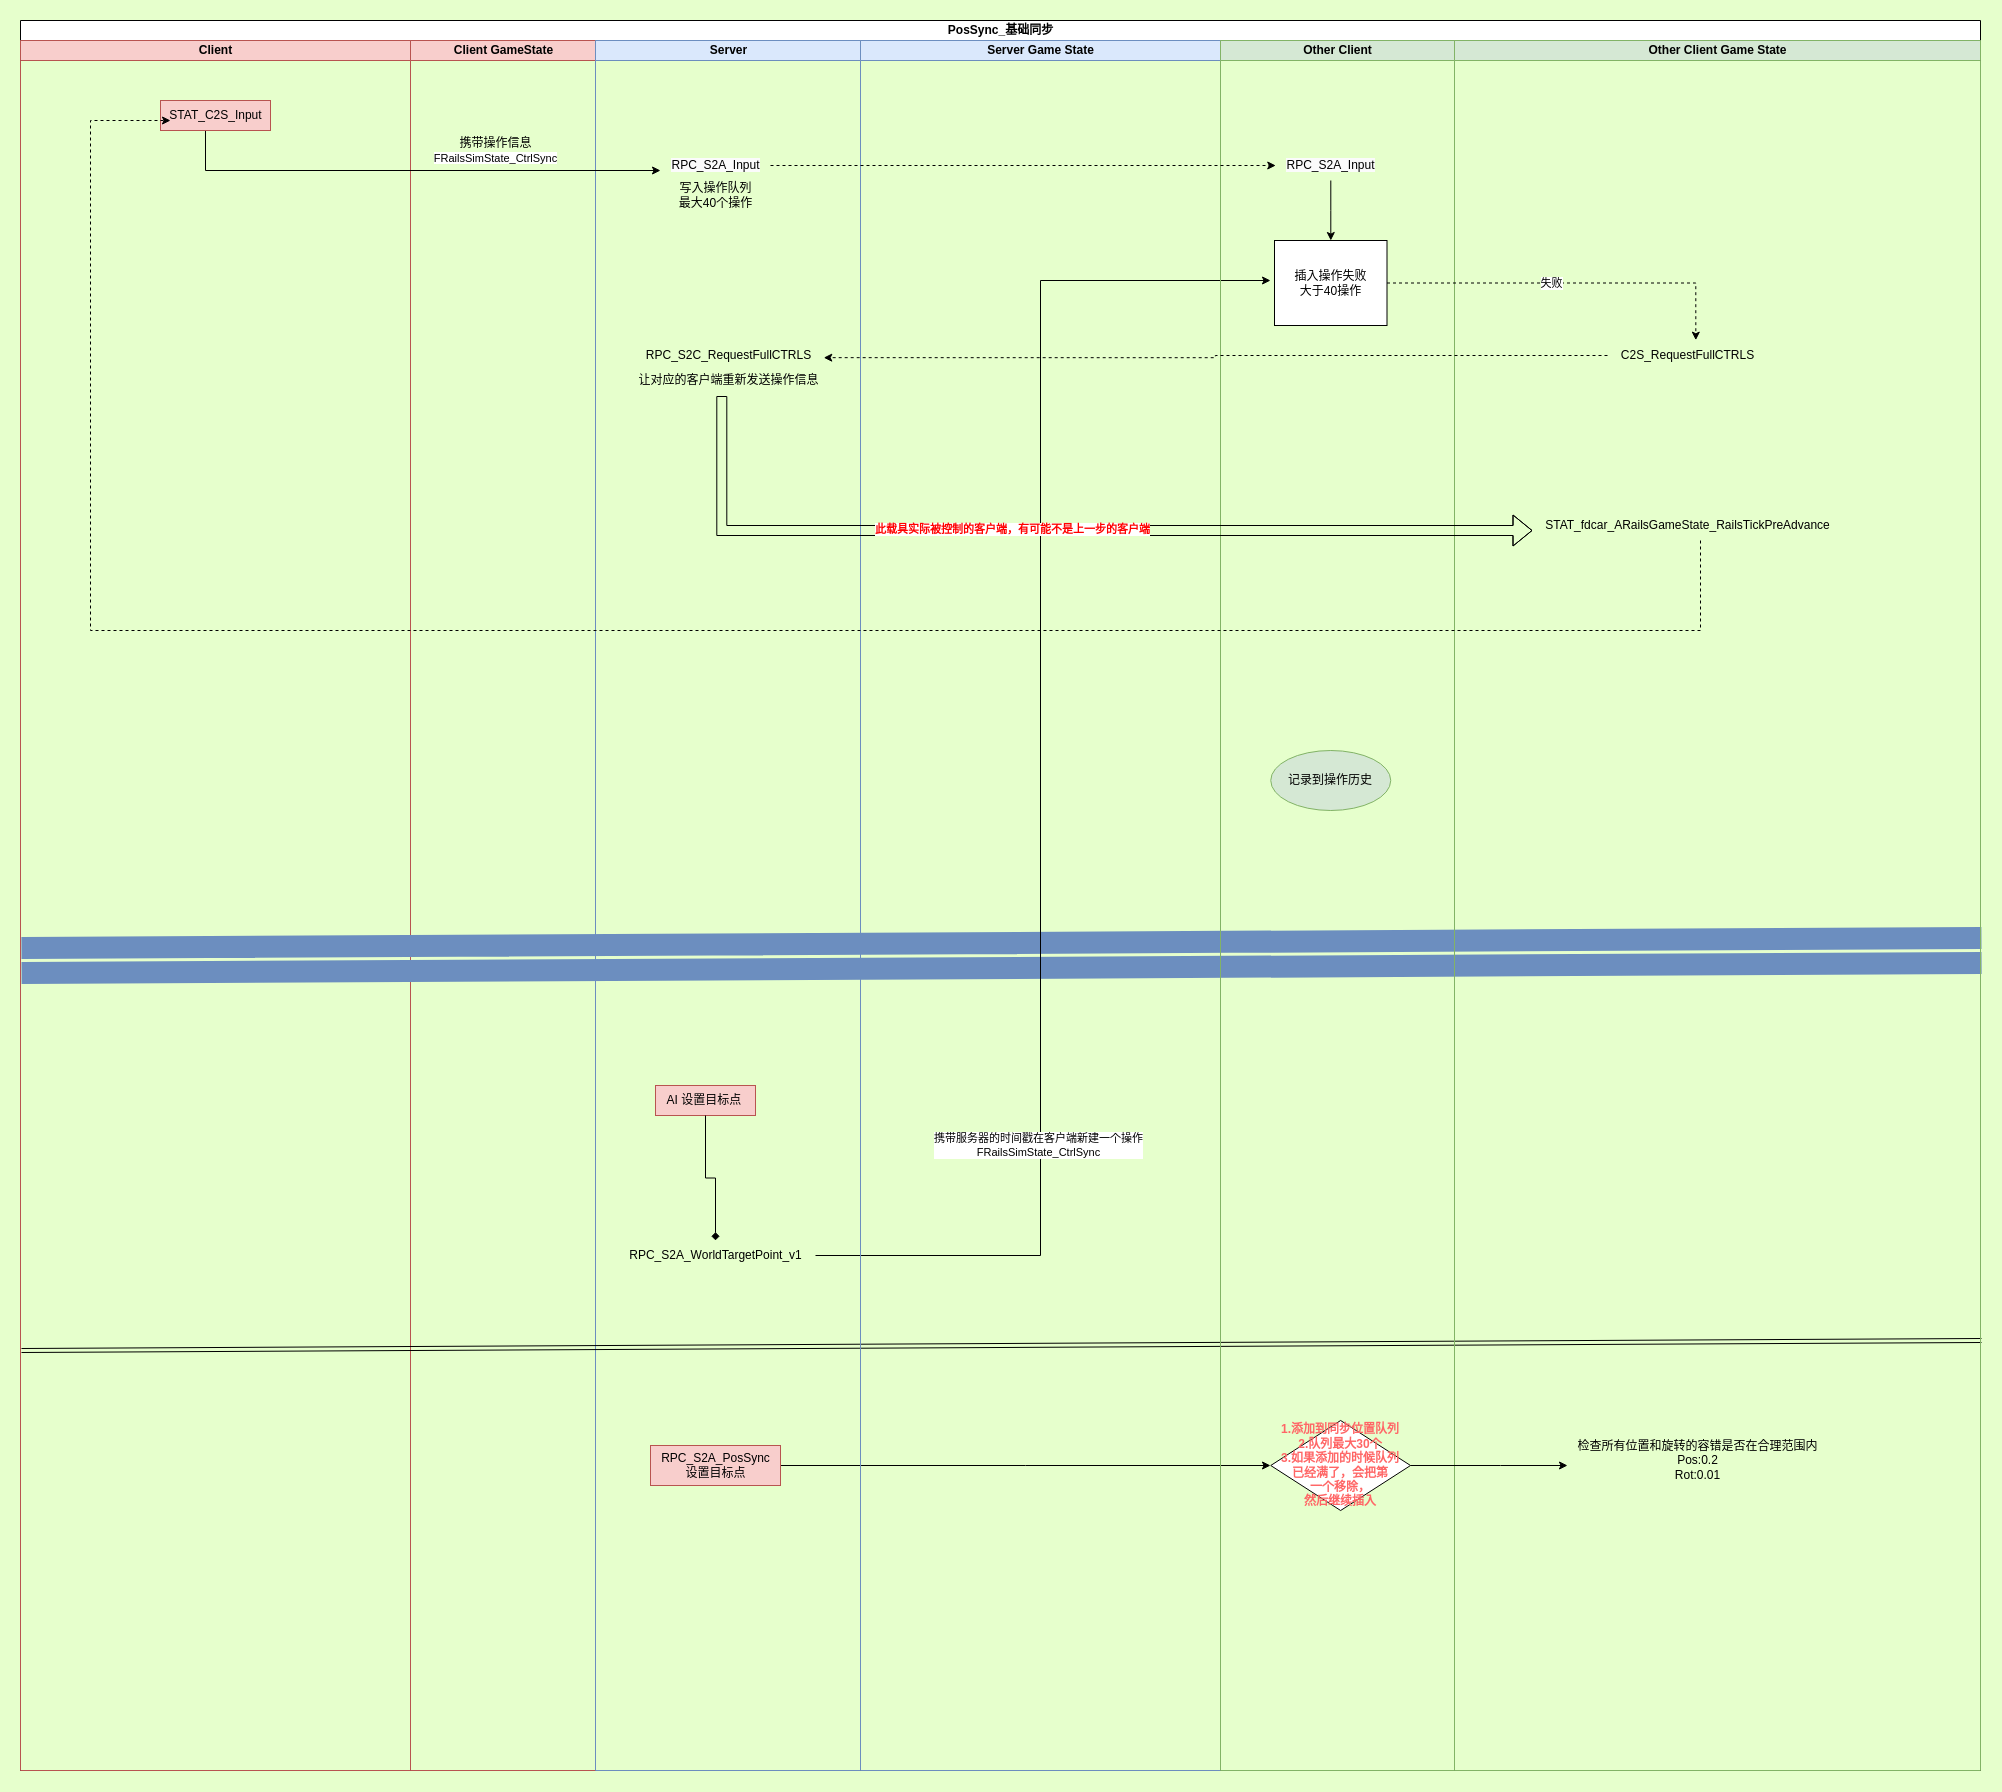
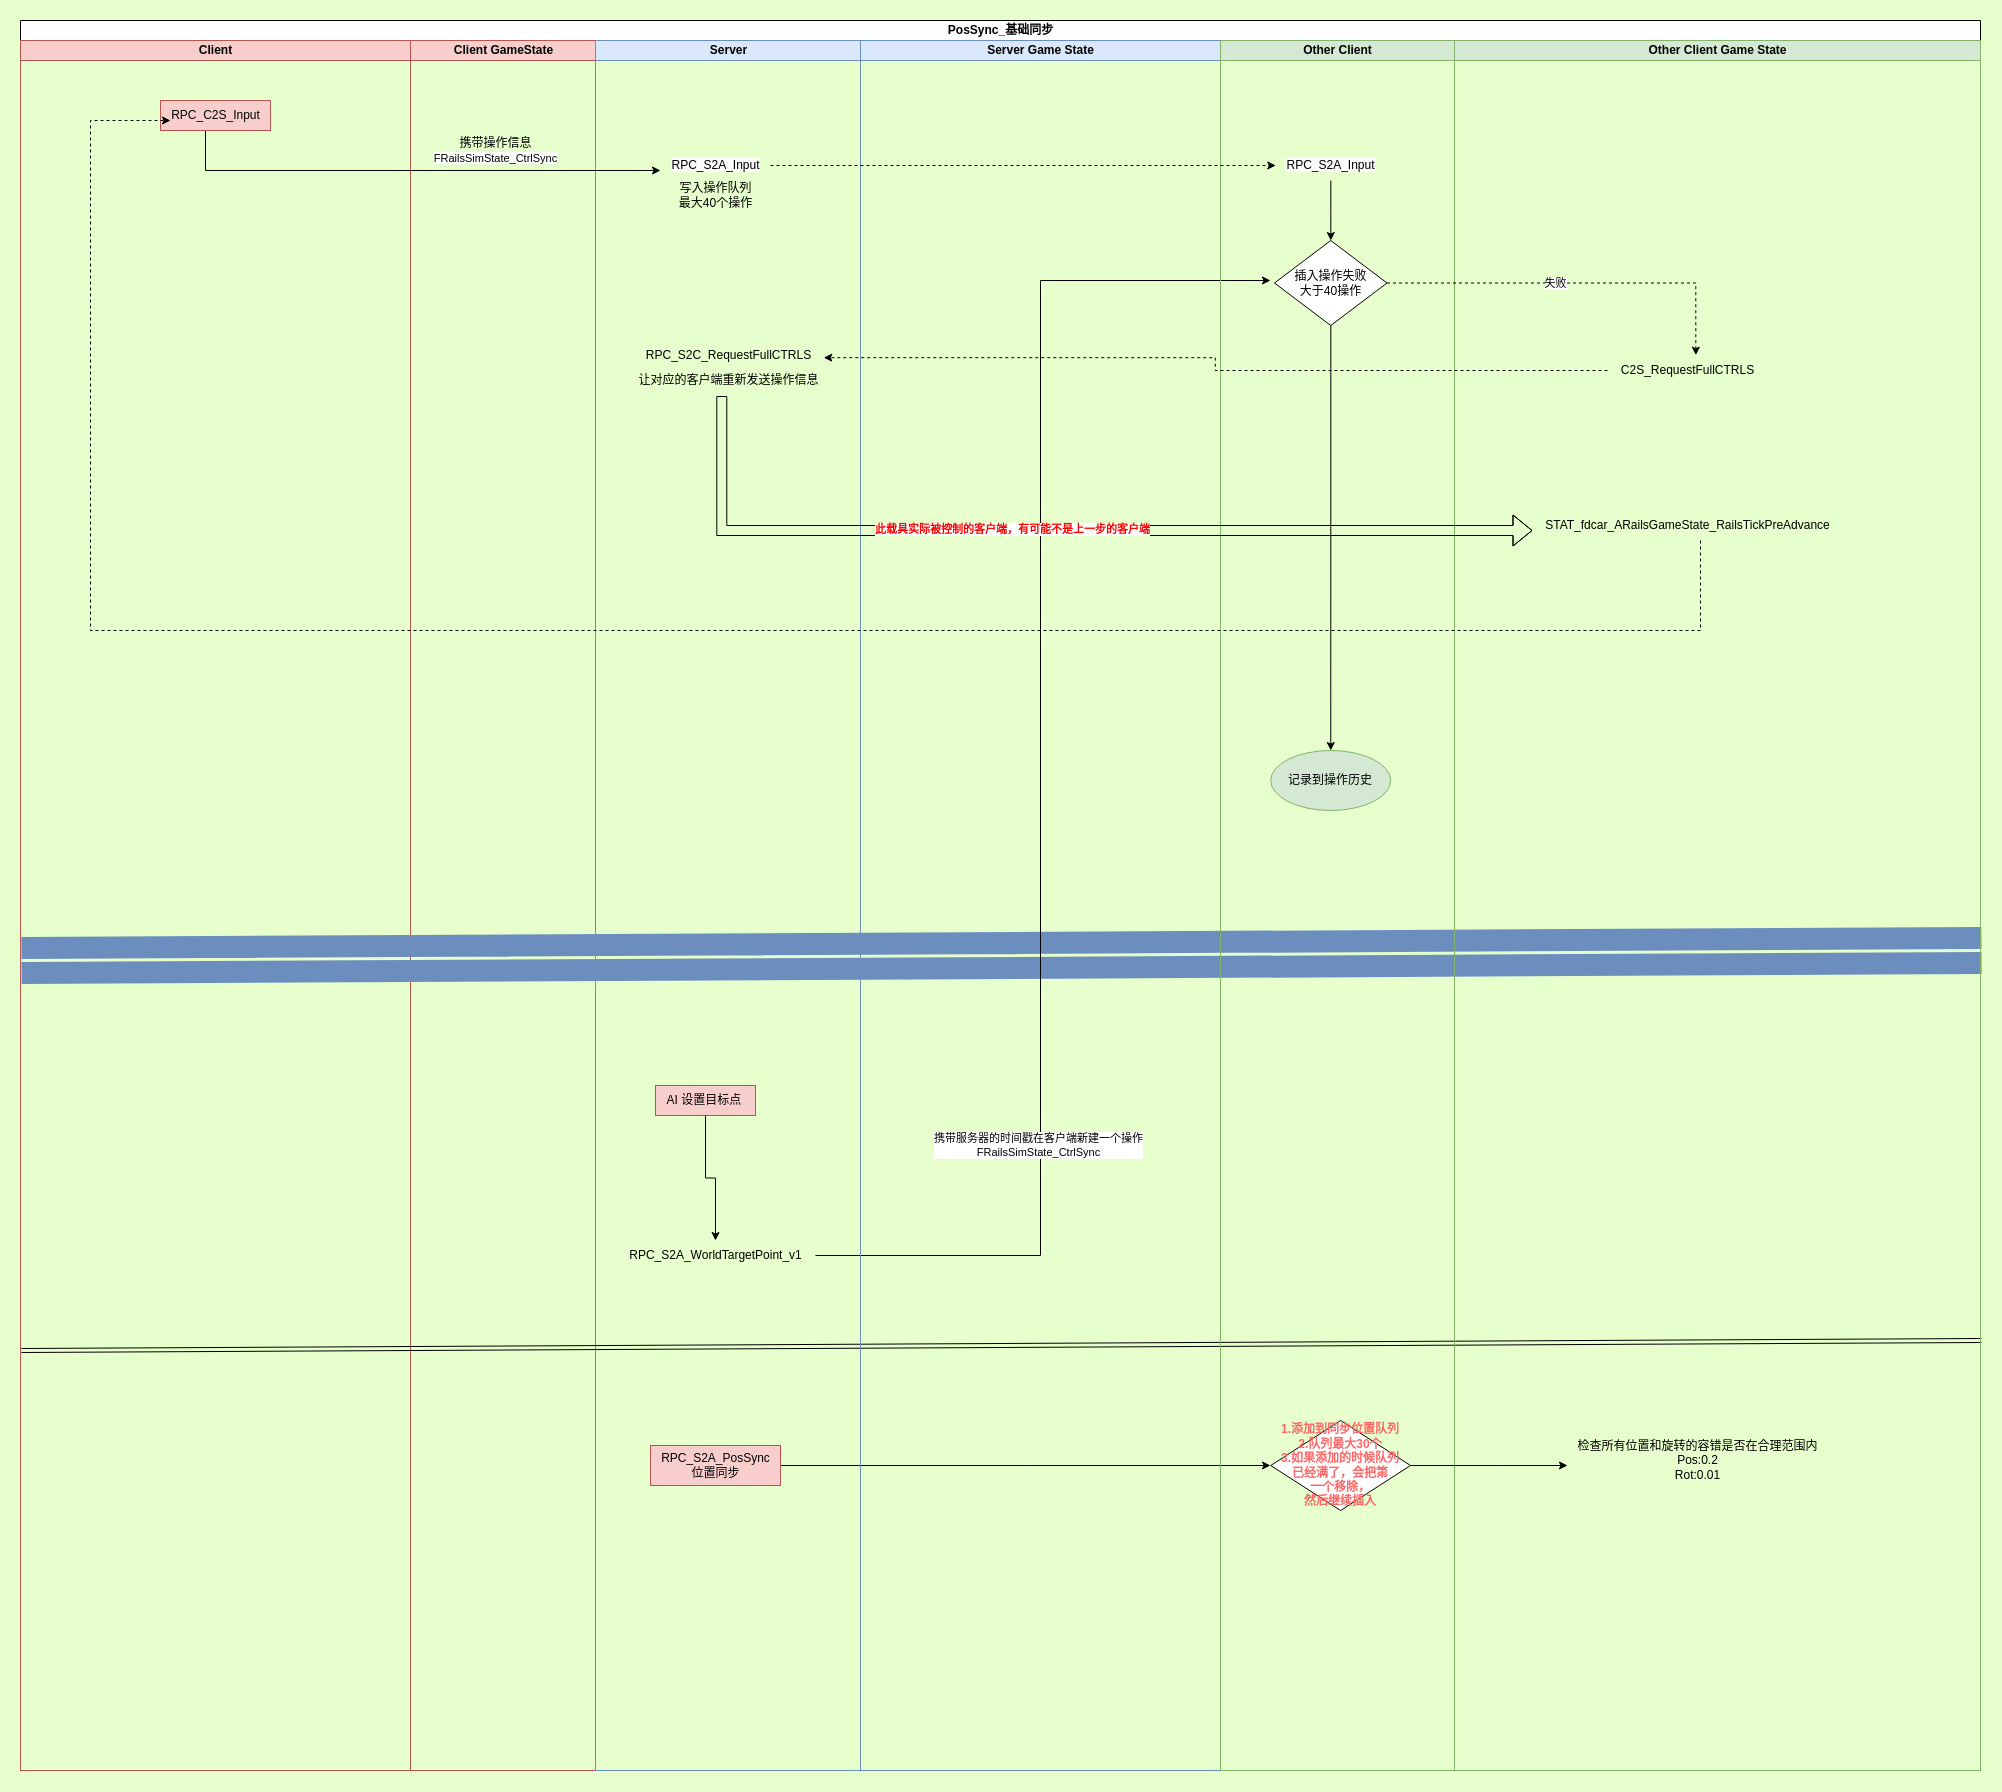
(216, 116) -> (216, 116)
(1331, 283) -> (1331, 283)
(1688, 356) -> (1688, 371)
none -> (1331, 533)
(716, 1231) -> (716, 1232)
(716, 1466) -> (716, 1466)
